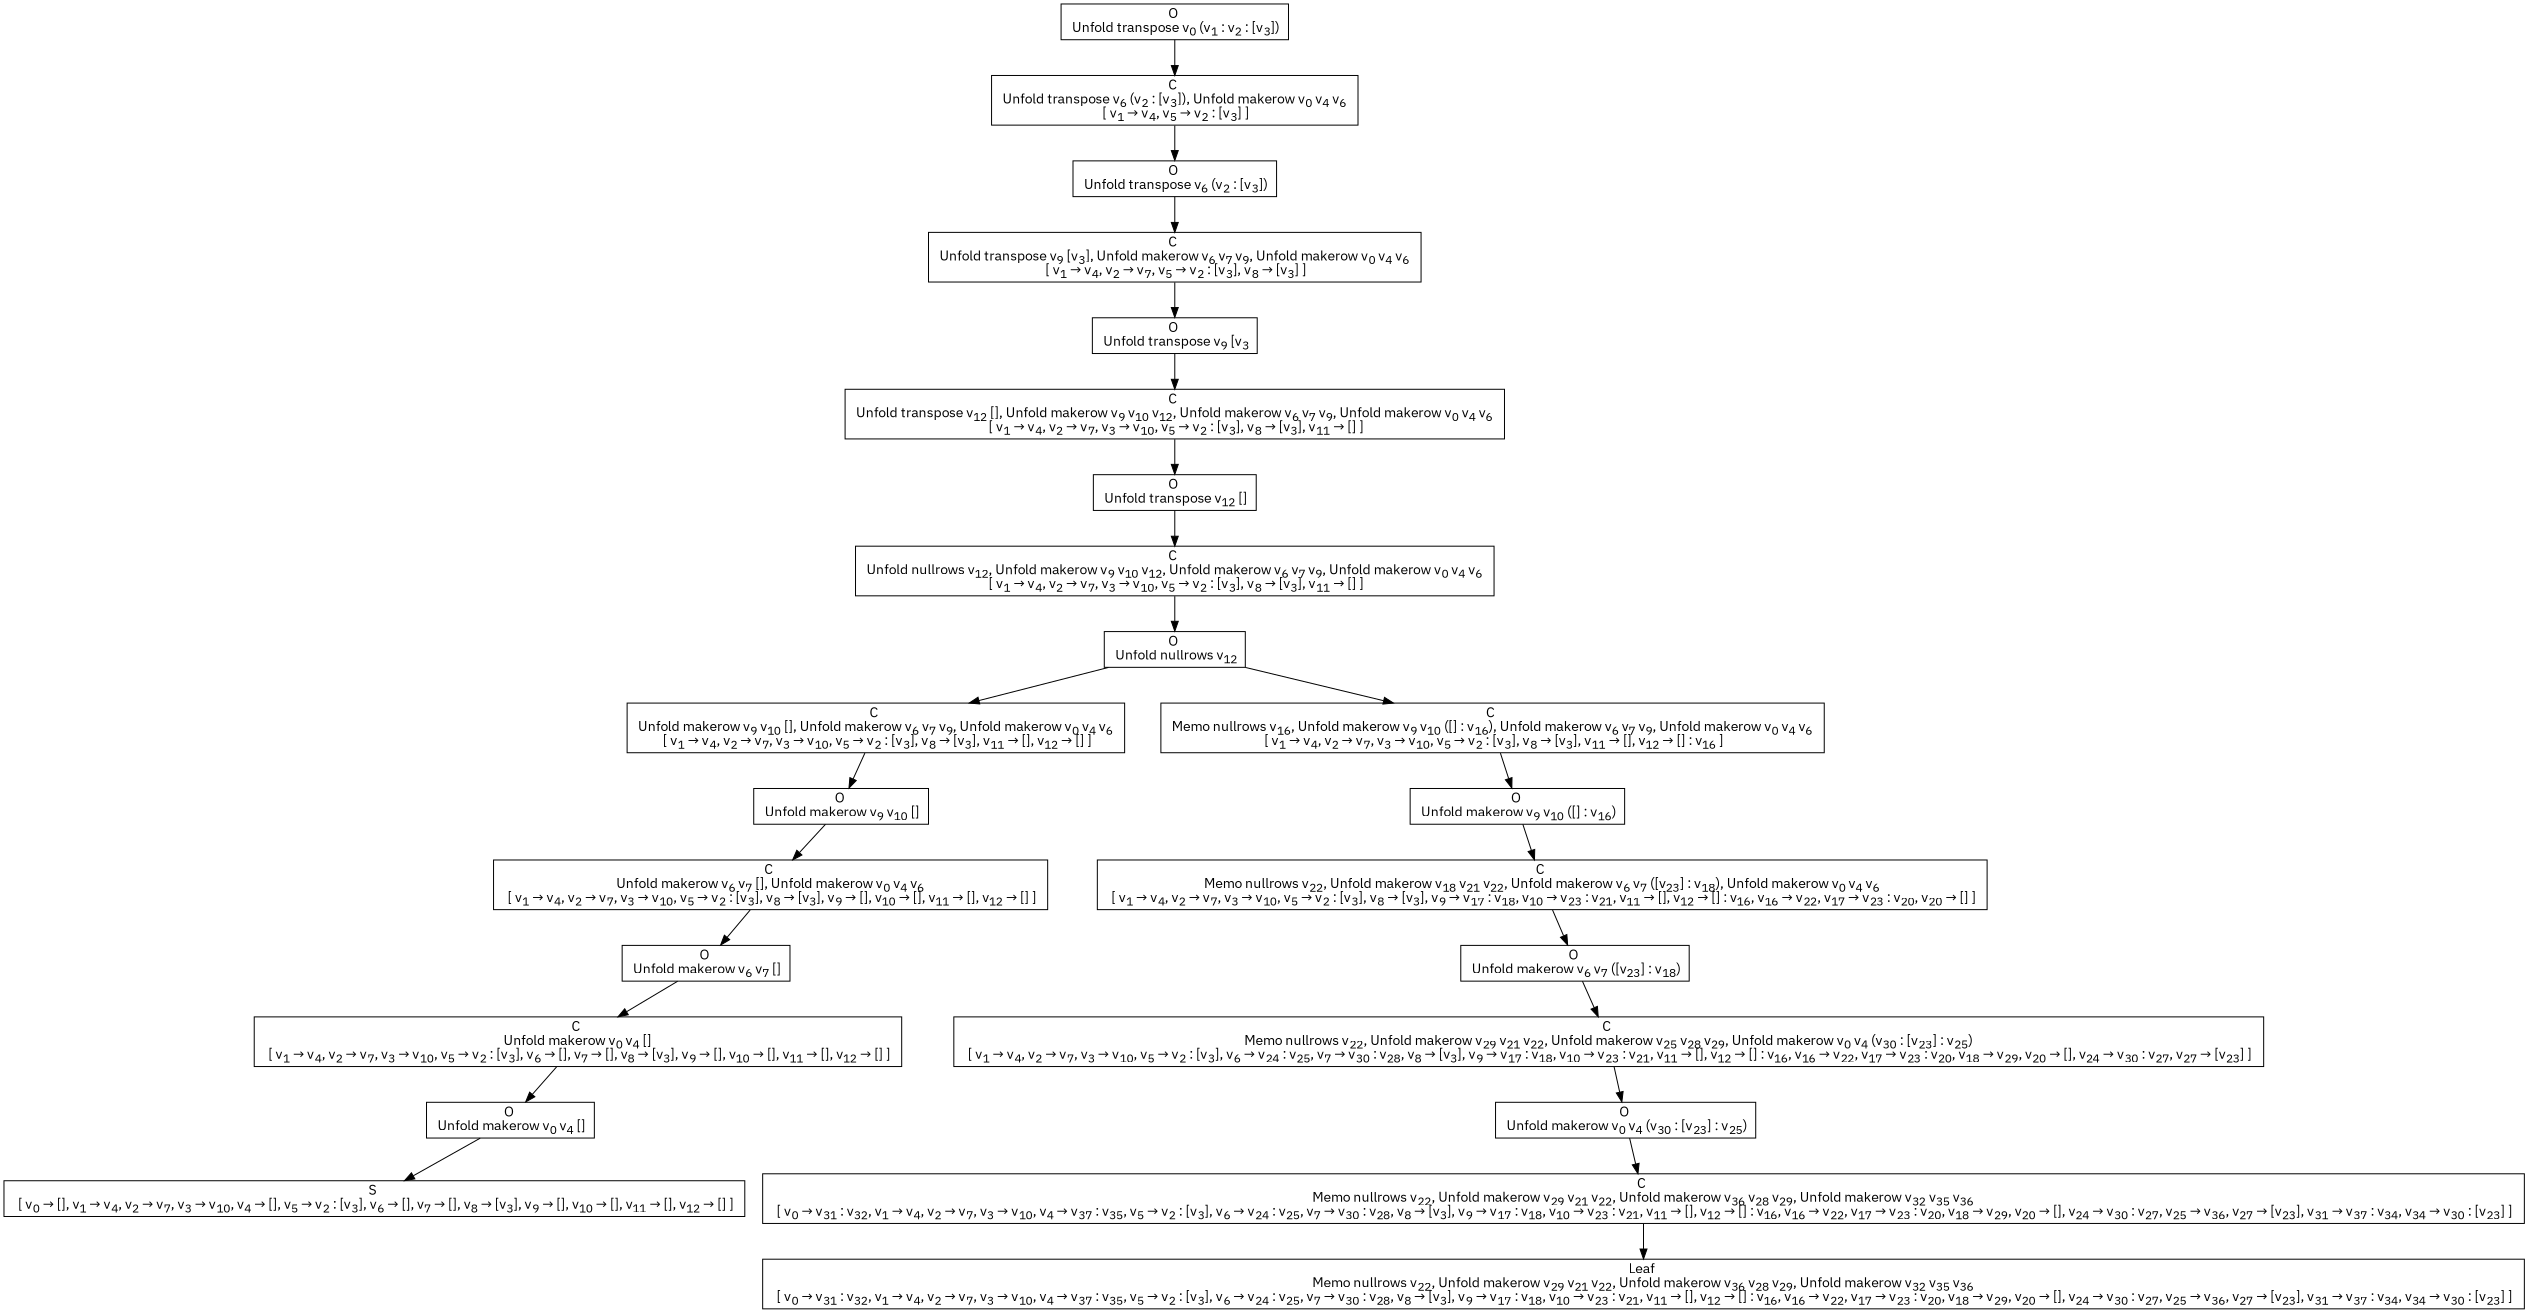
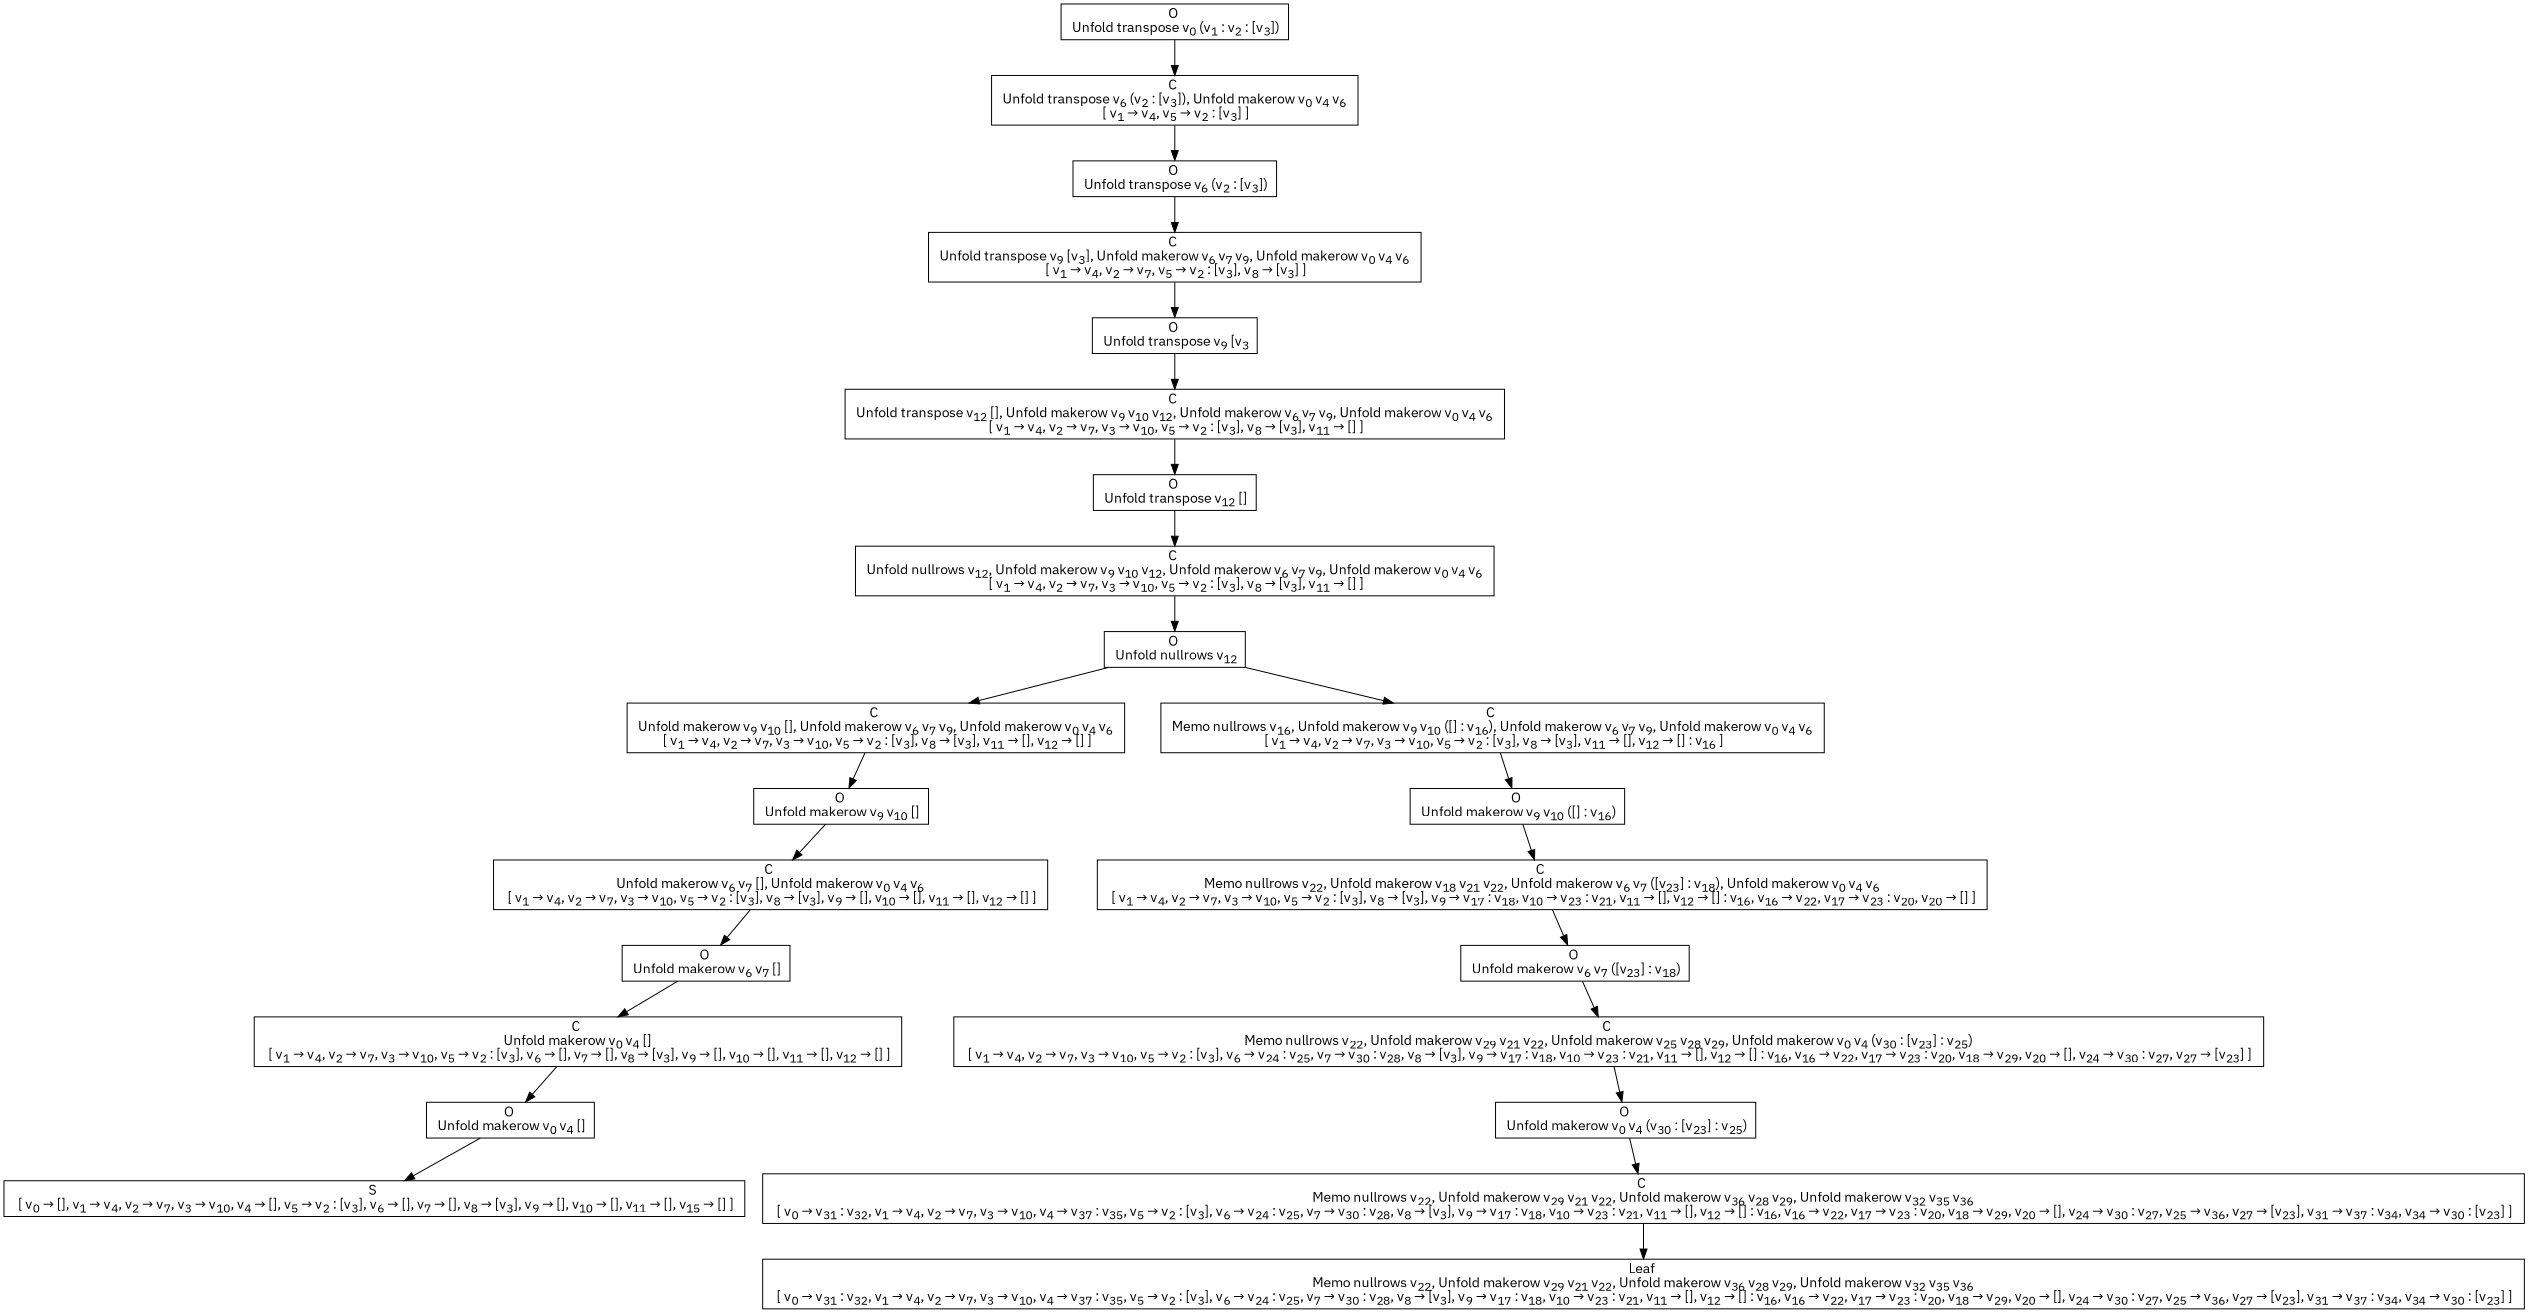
(693, 1205) -> (693, 1205)
